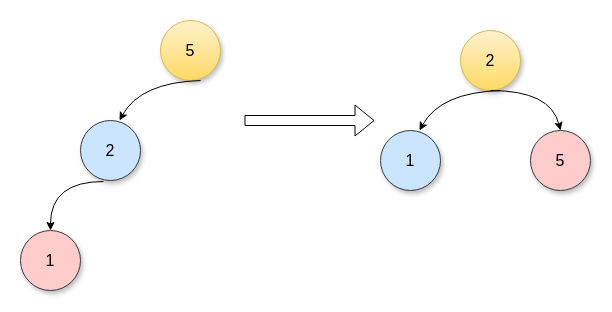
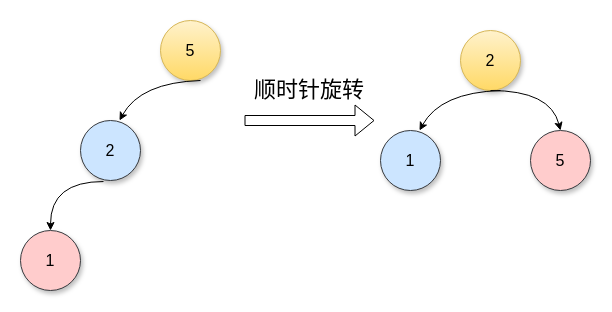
none -> (310, 91)
